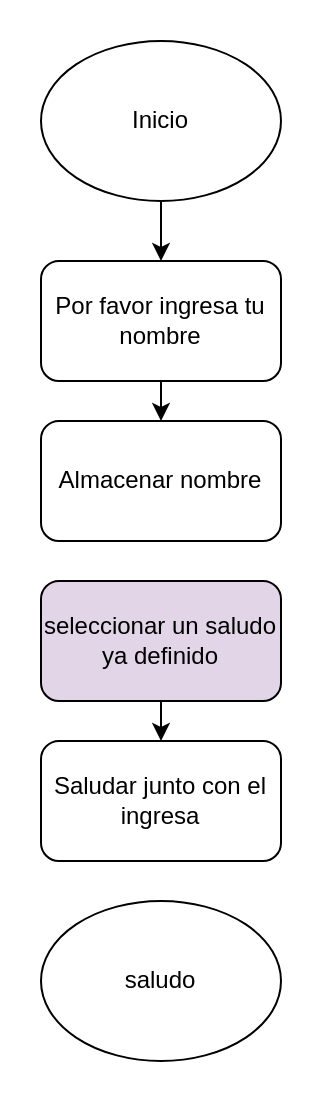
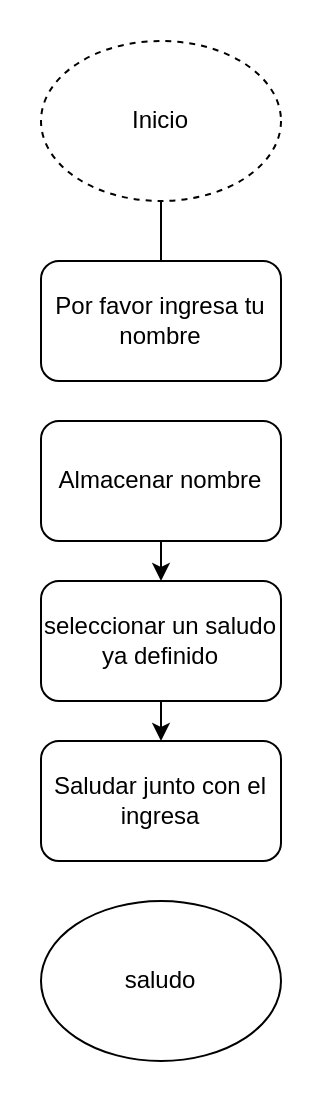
(161, 121) -> (161, 121)
(161, 246) -> (161, 251)
(161, 394) -> none
none -> (161, 554)
(161, 641) -> (161, 641)
